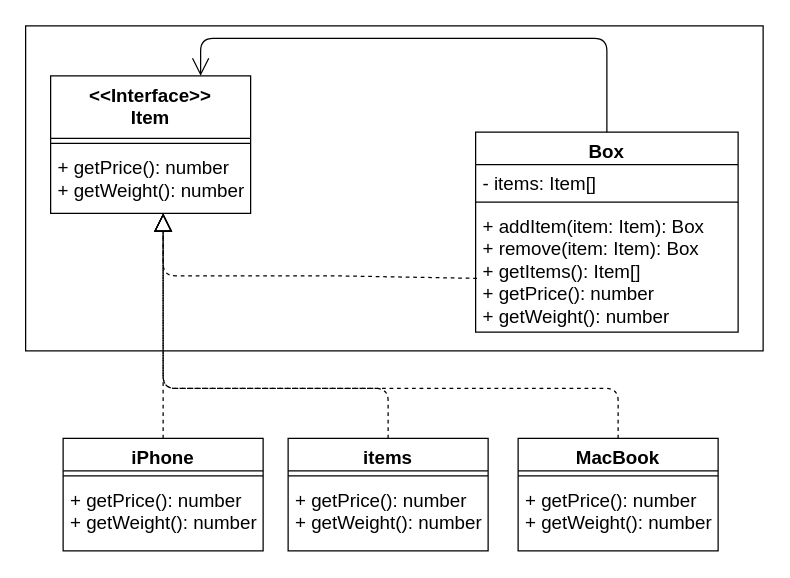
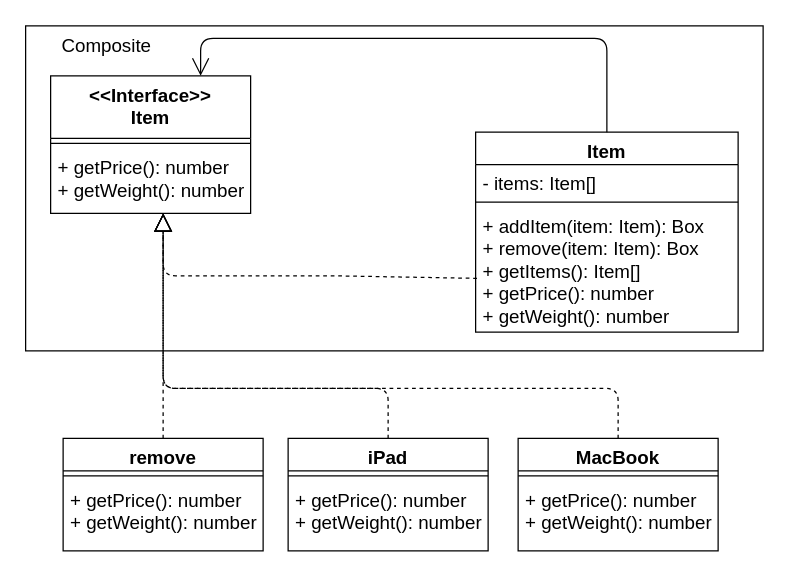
none -> (107, 44)
(606, 151) -> (606, 151)
(163, 458) -> (163, 458)
(388, 458) -> (388, 458)
